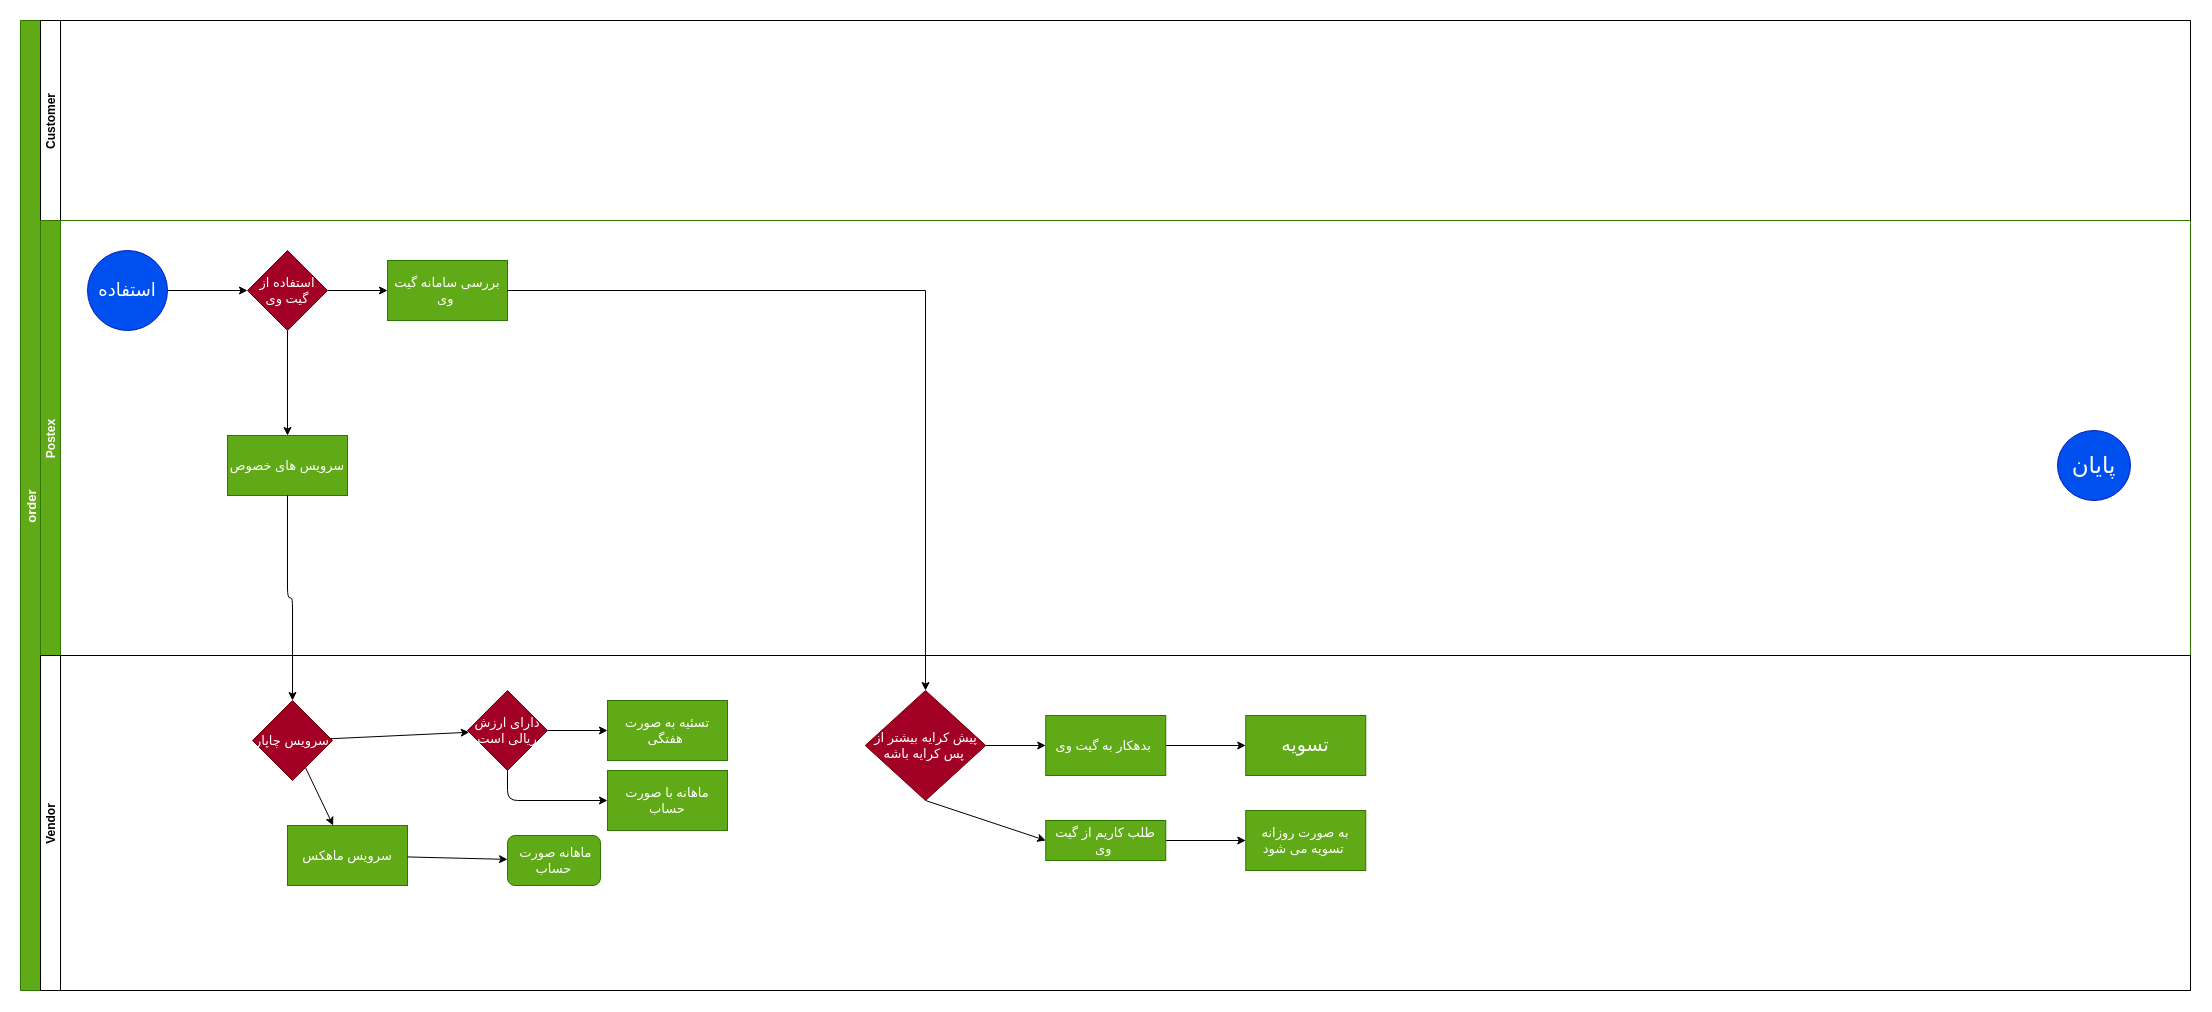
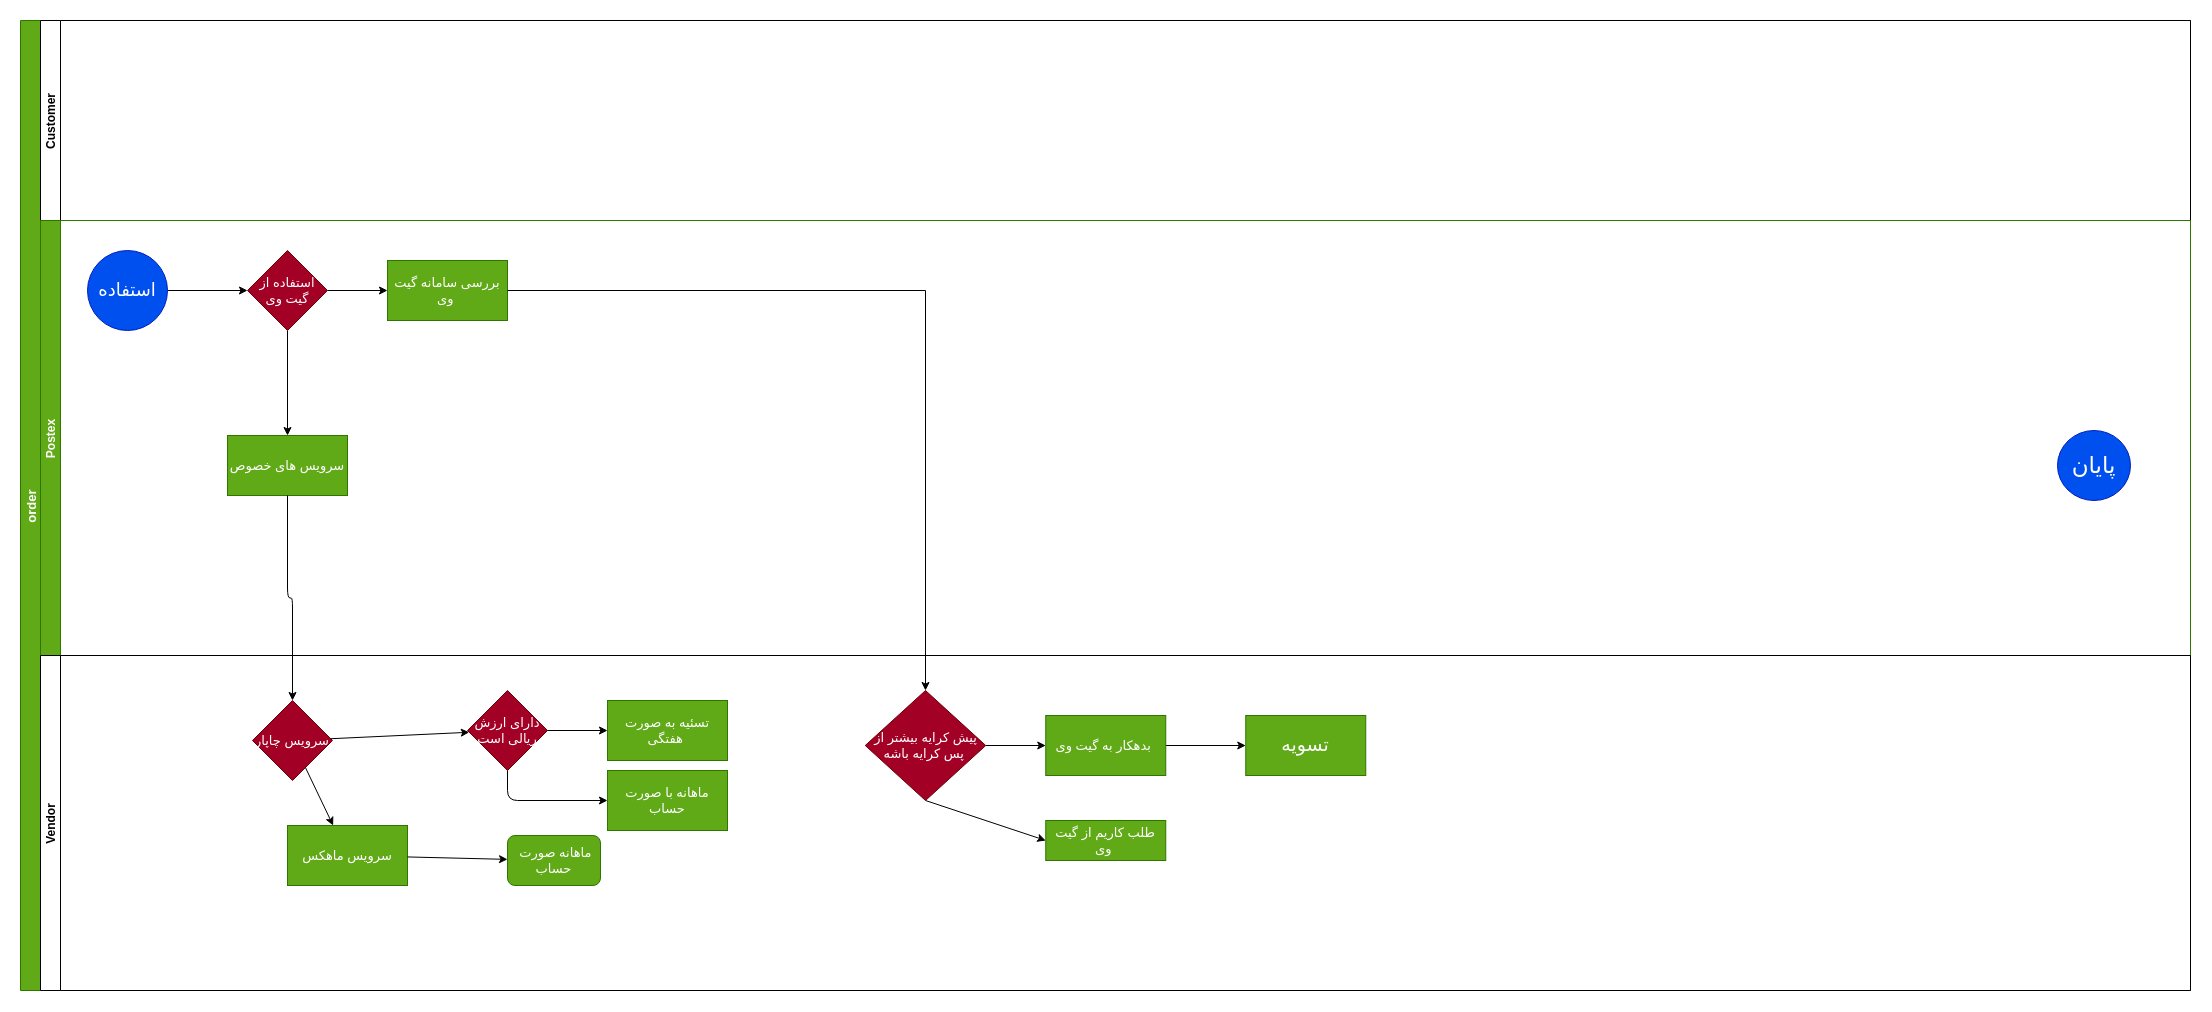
(1202, 841) -> none
(1306, 841) -> none
